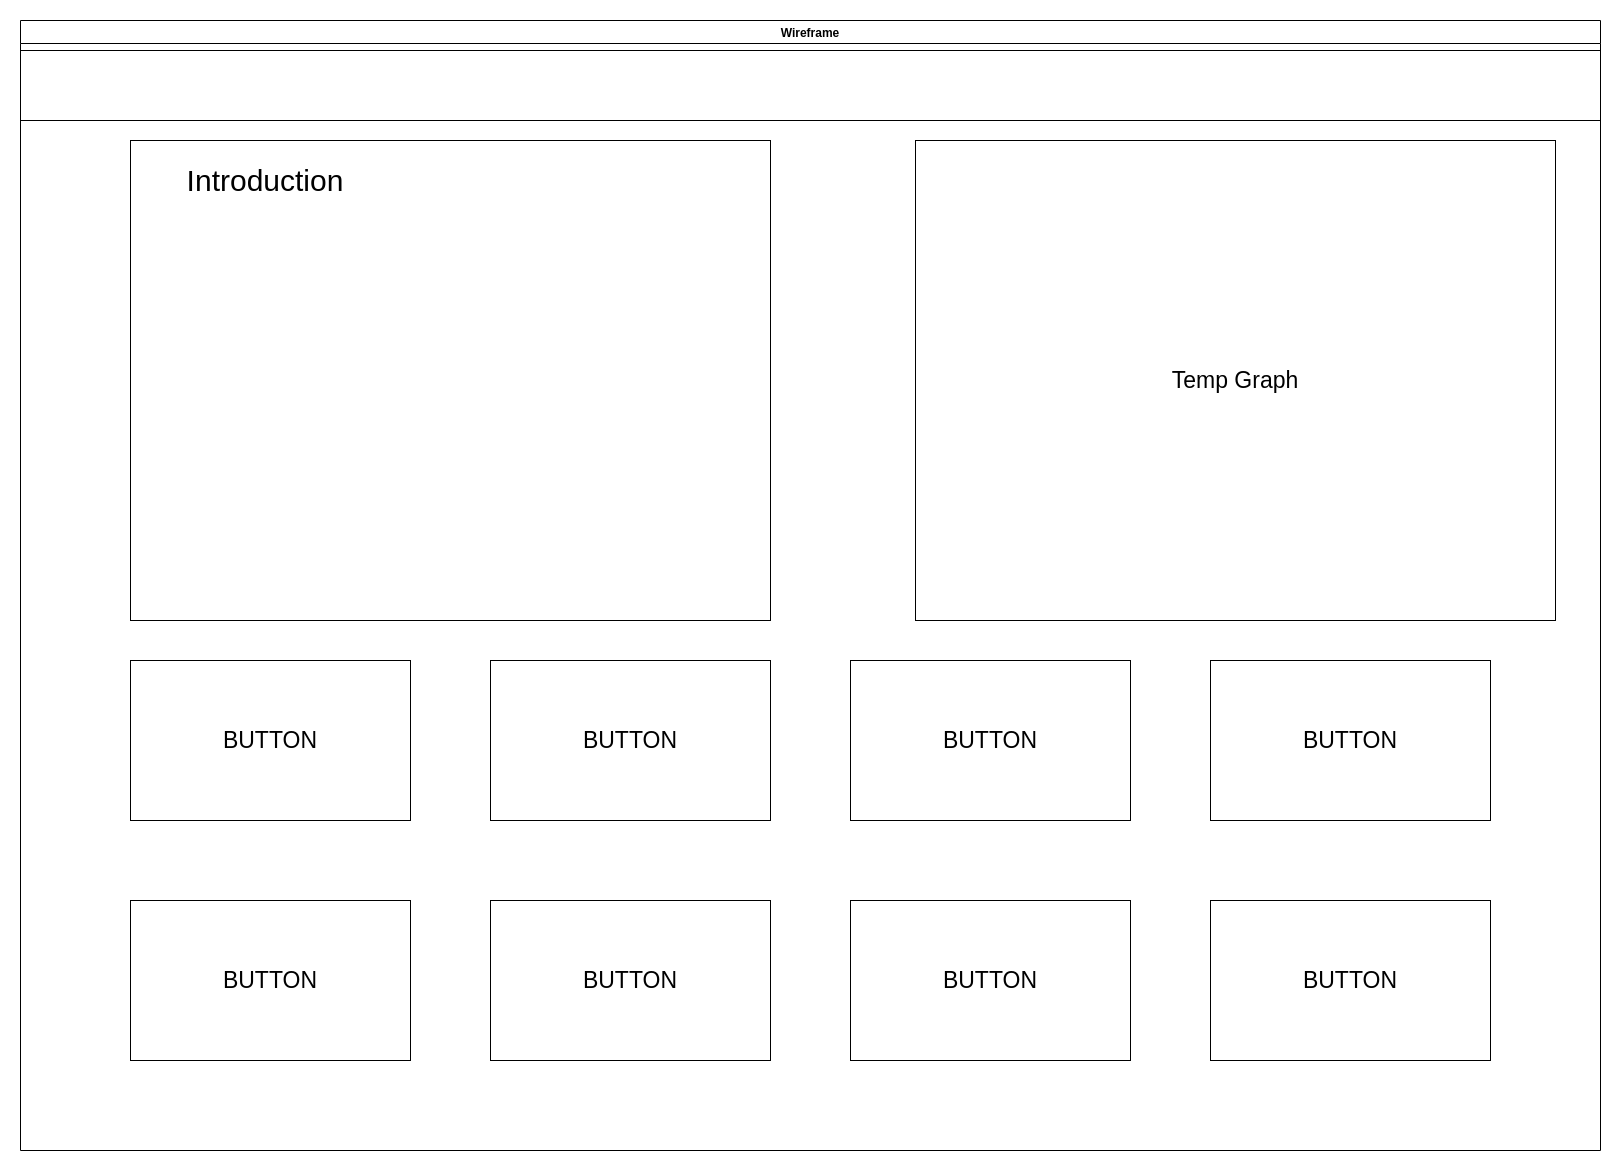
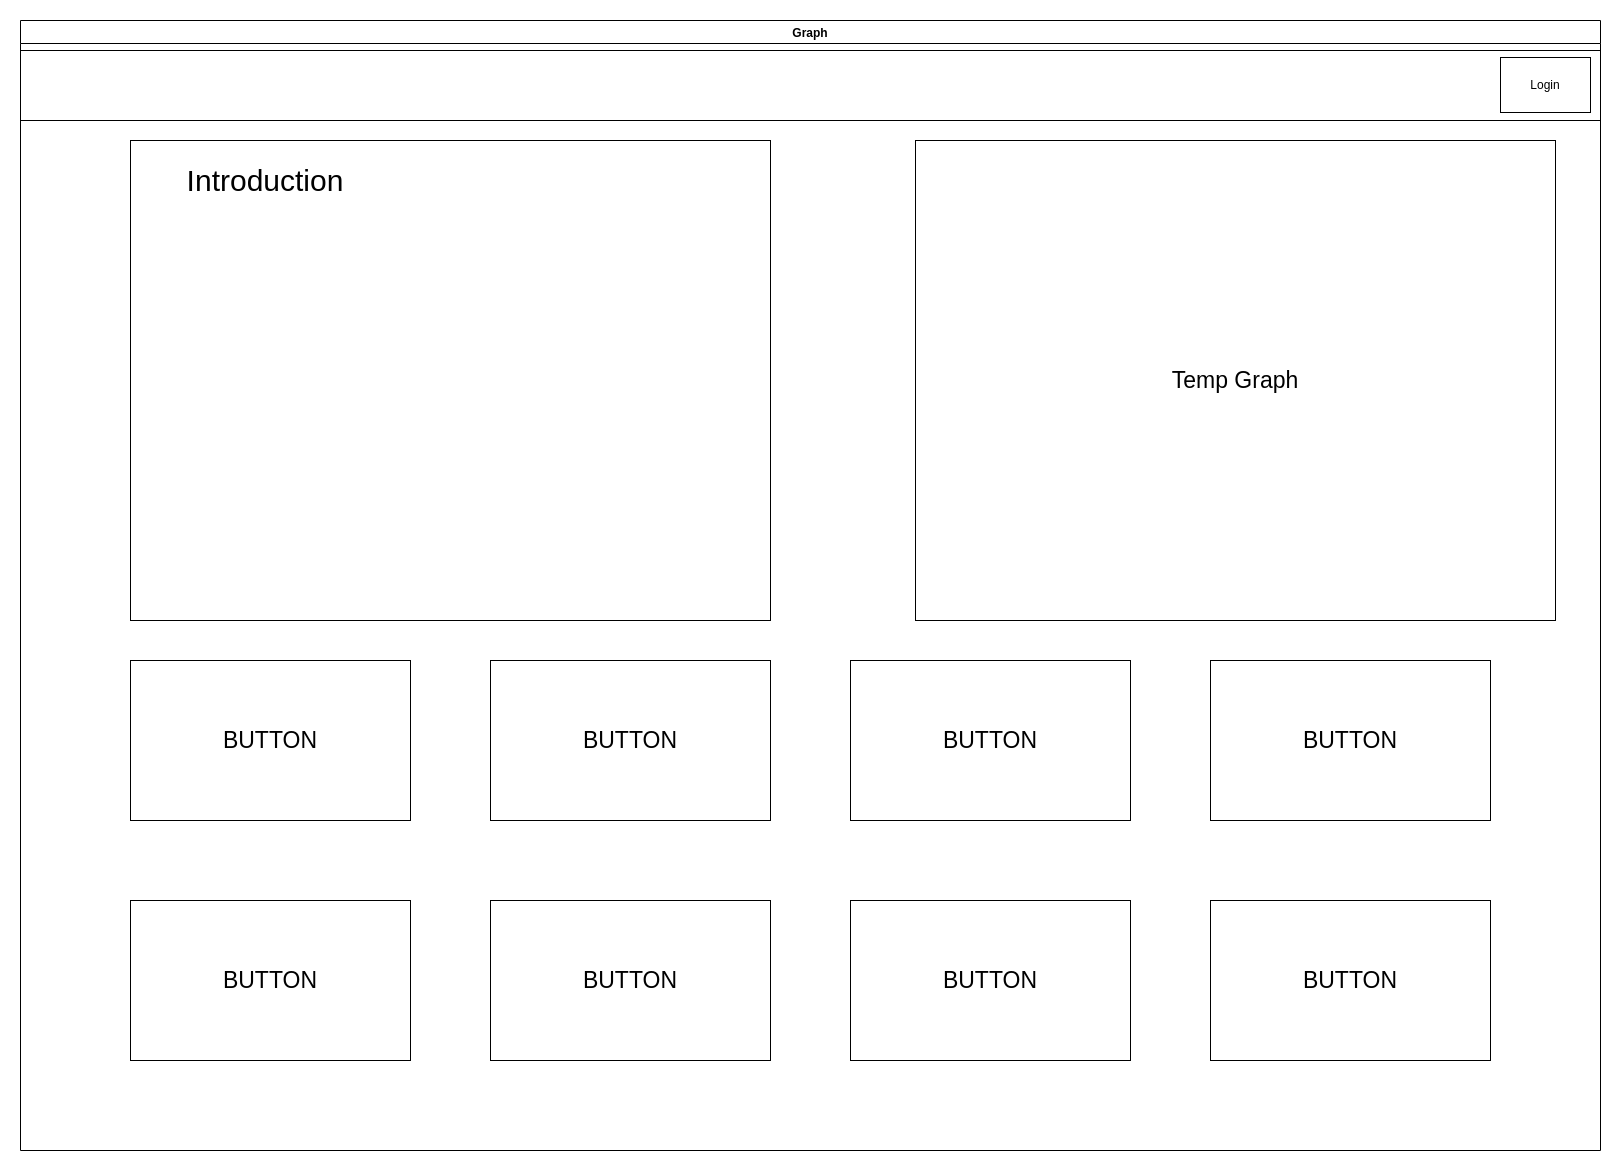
(810, 33) -> (810, 33)
none -> (1546, 85)
